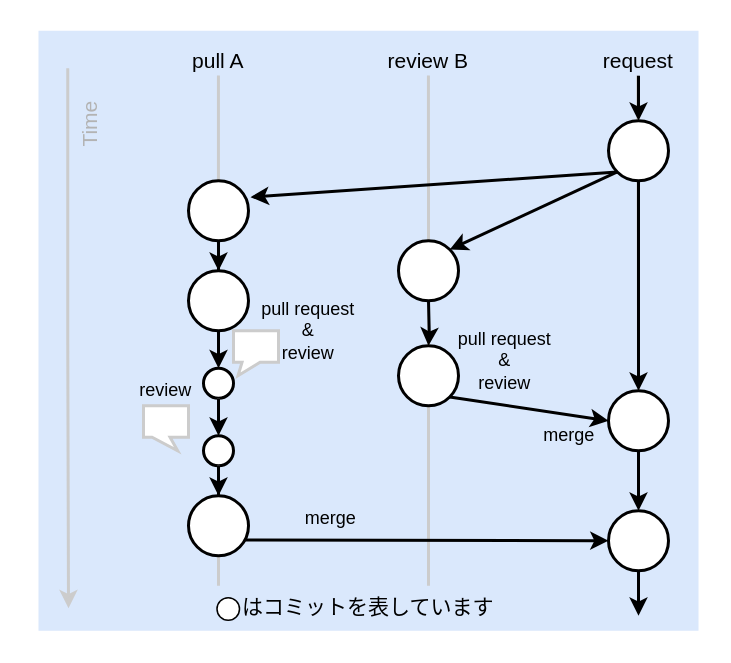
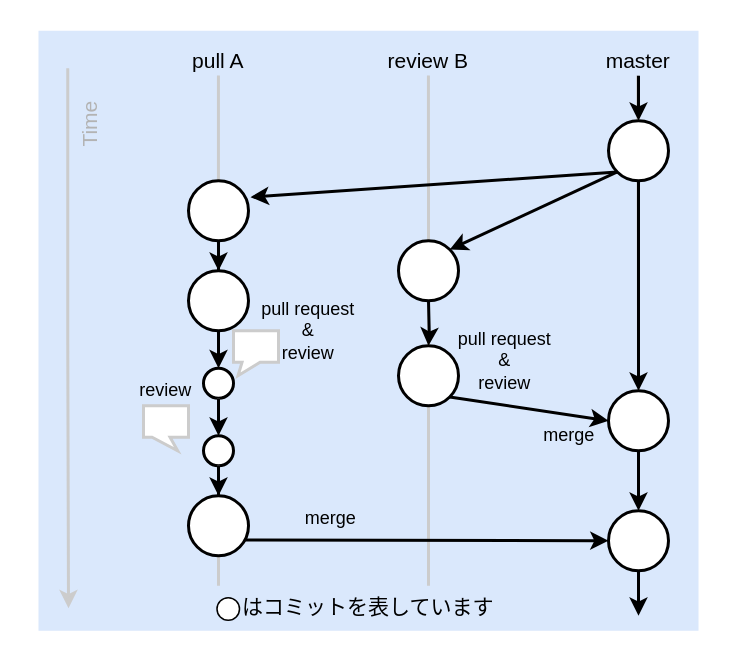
(638, 61) -> (638, 61)
